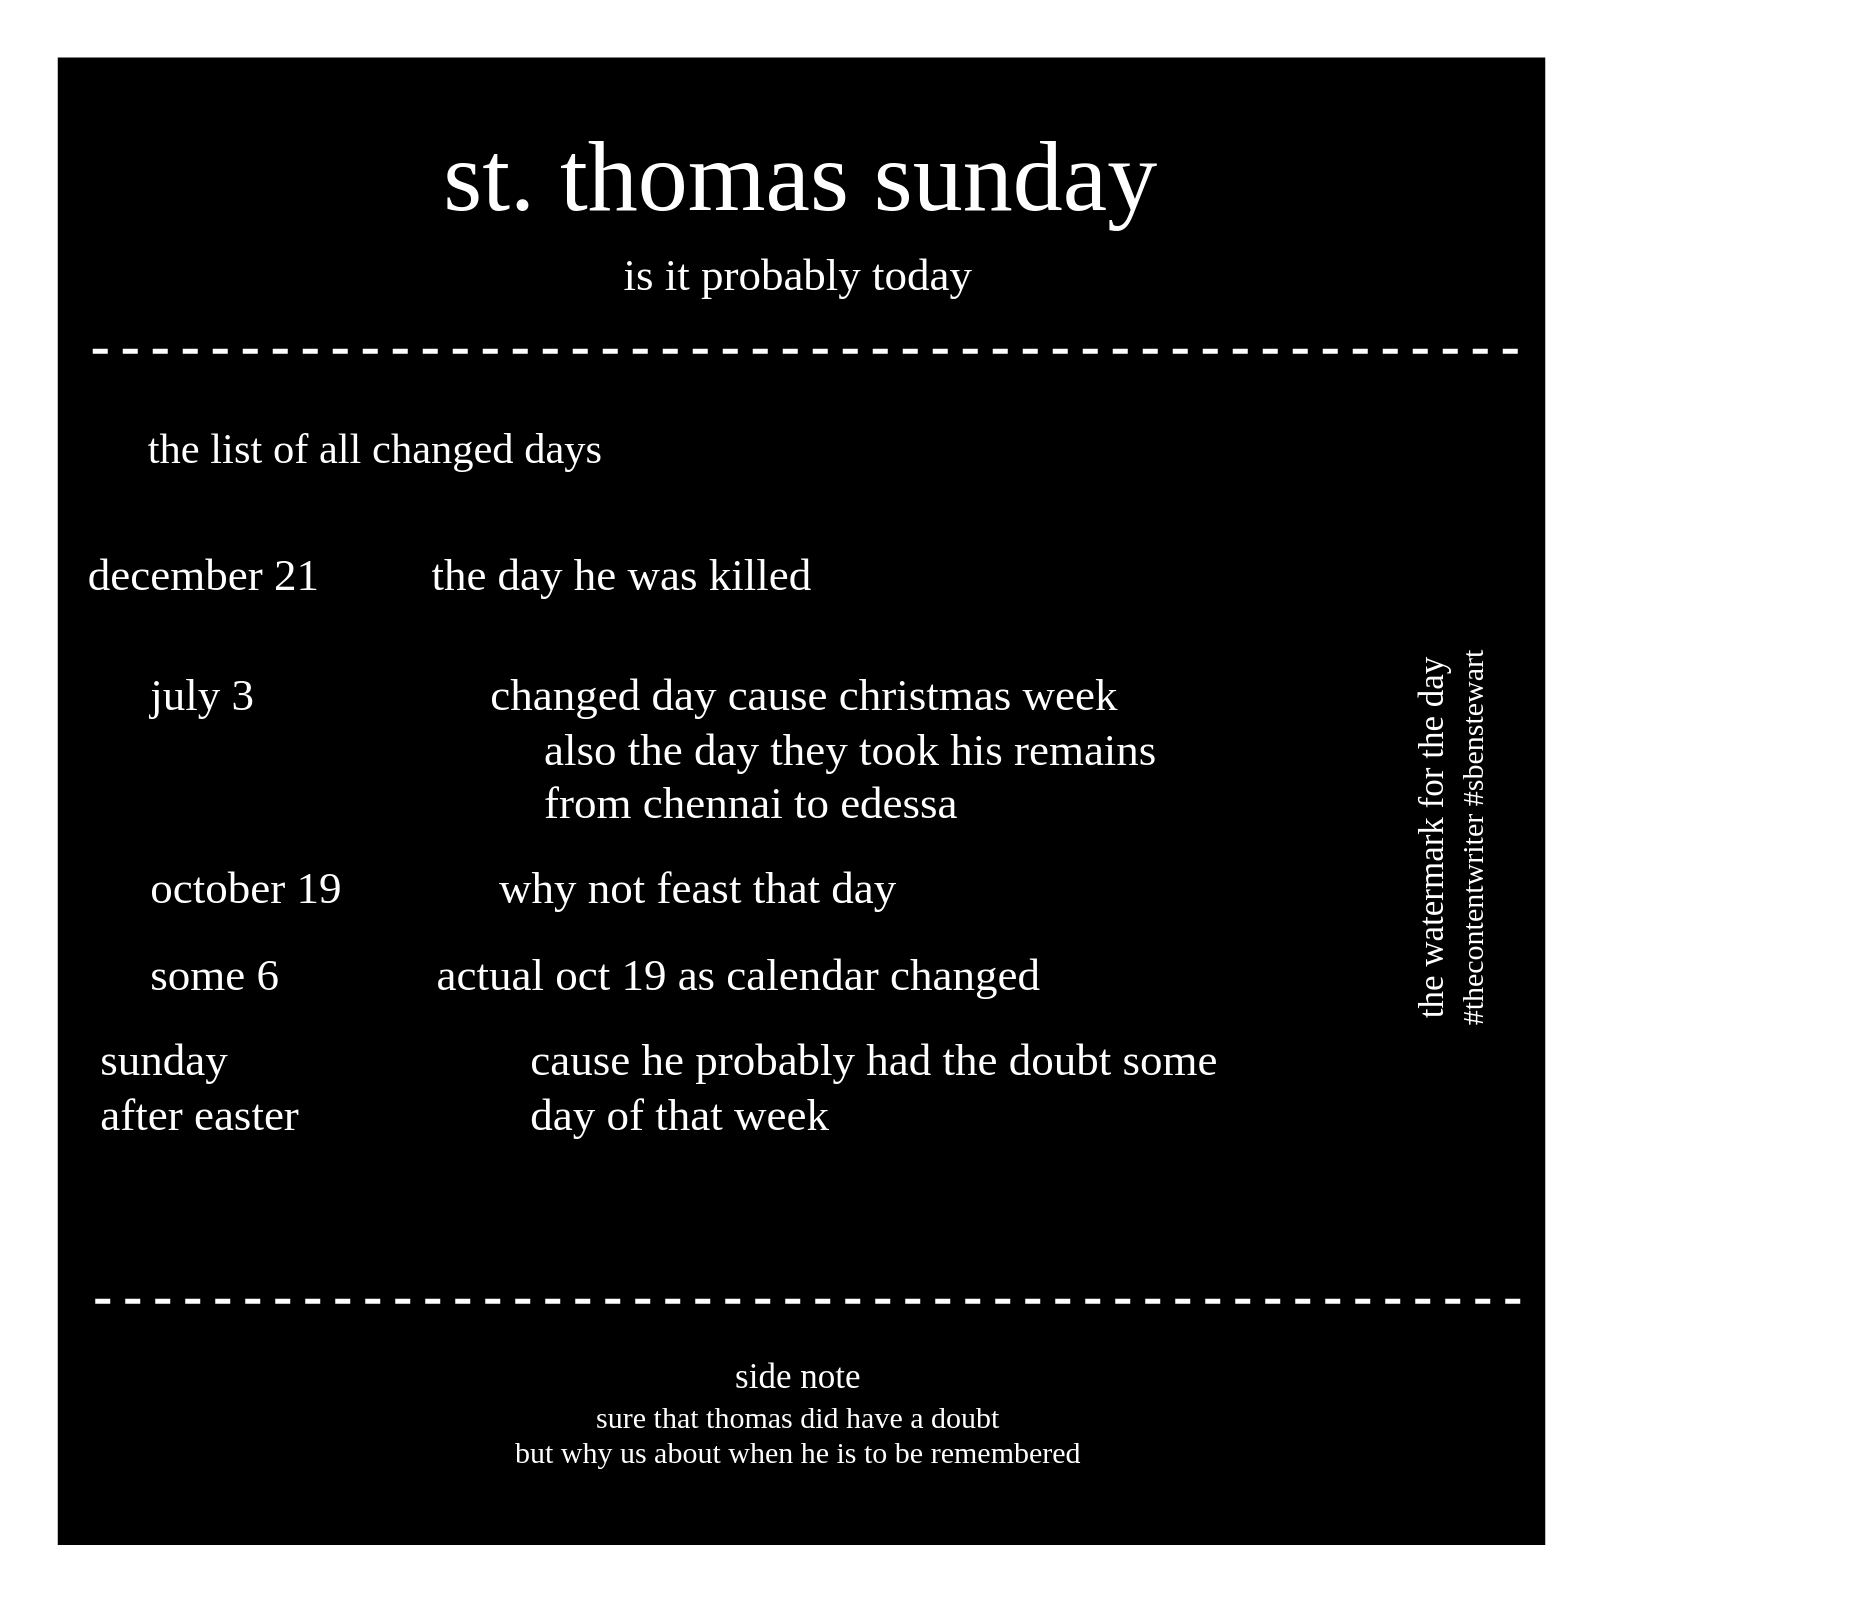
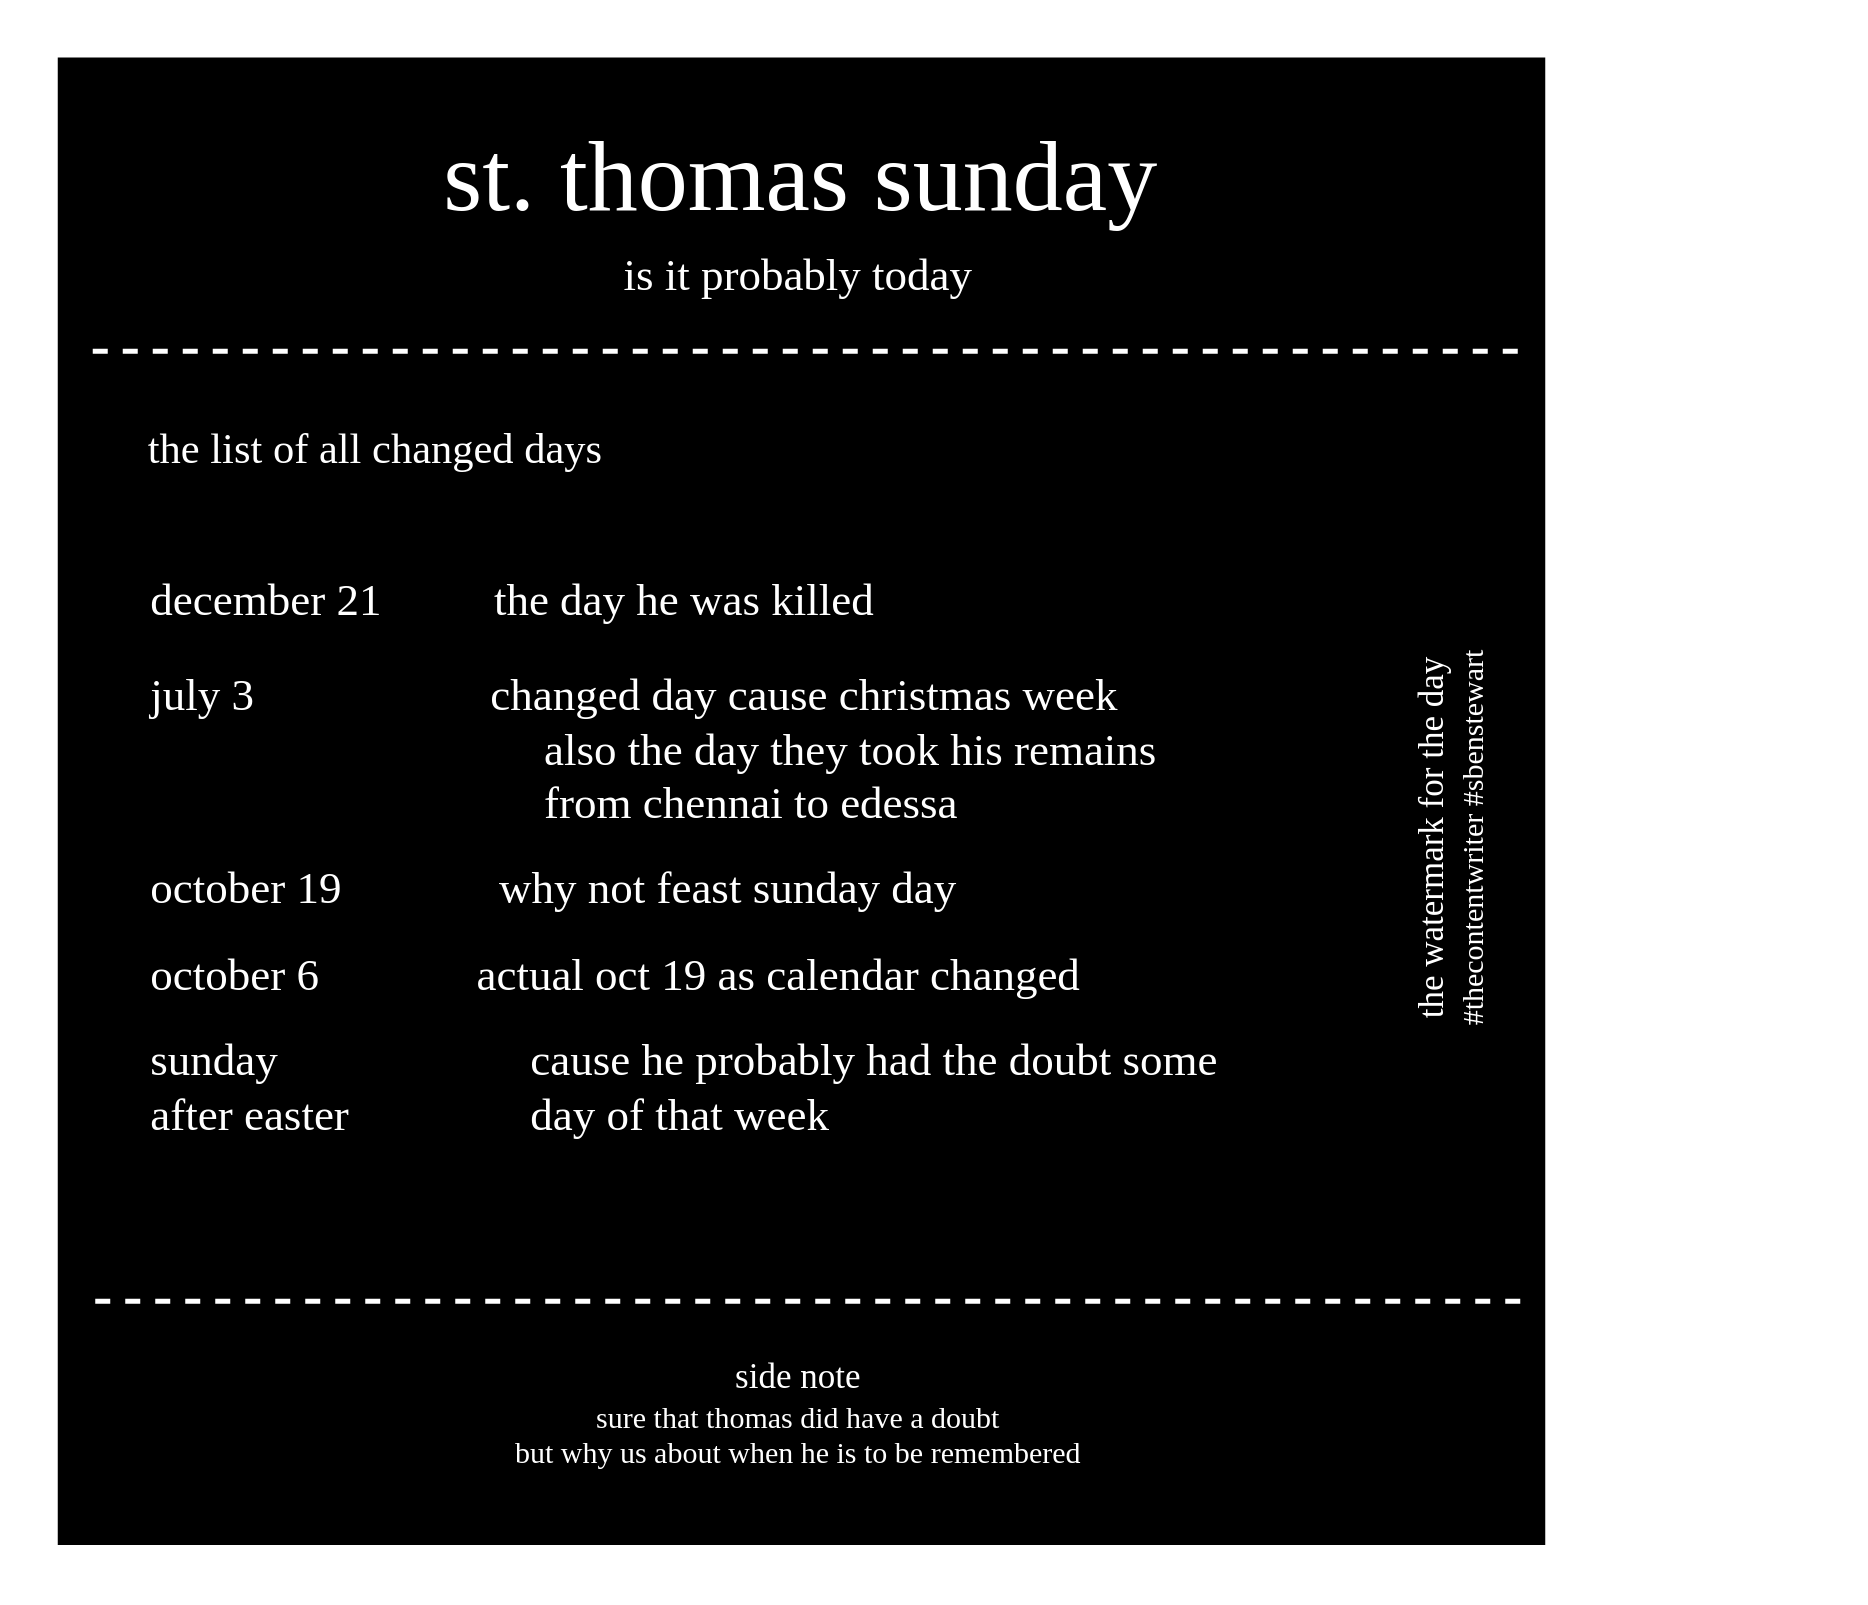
(684, 576) -> (746, 601)
(491, 889) -> (508, 889)
(538, 976) -> (563, 976)
(261, 1089) -> (311, 1089)
